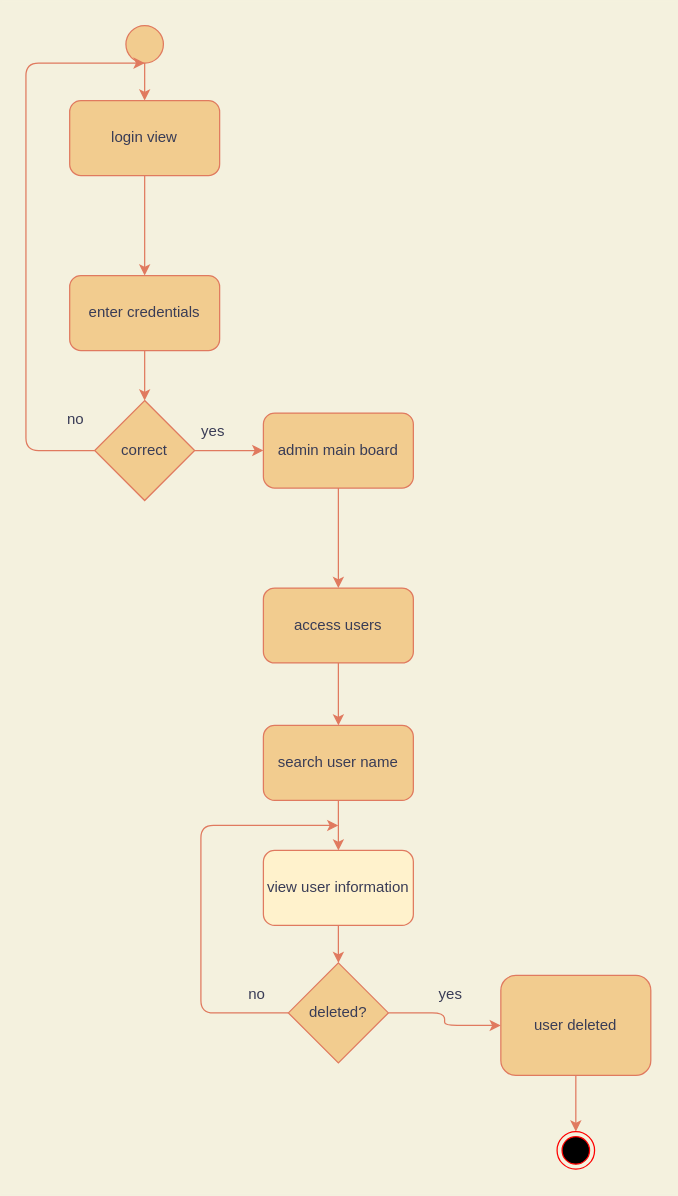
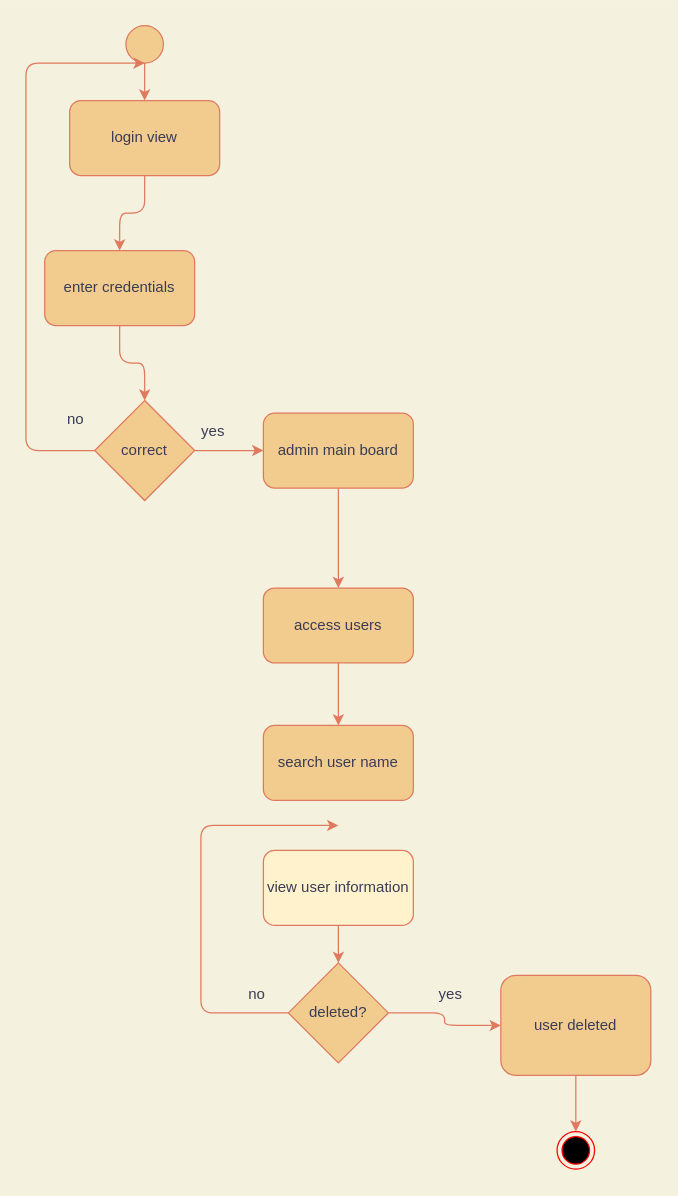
(144, 313) -> (119, 288)
(338, 822) -> none
